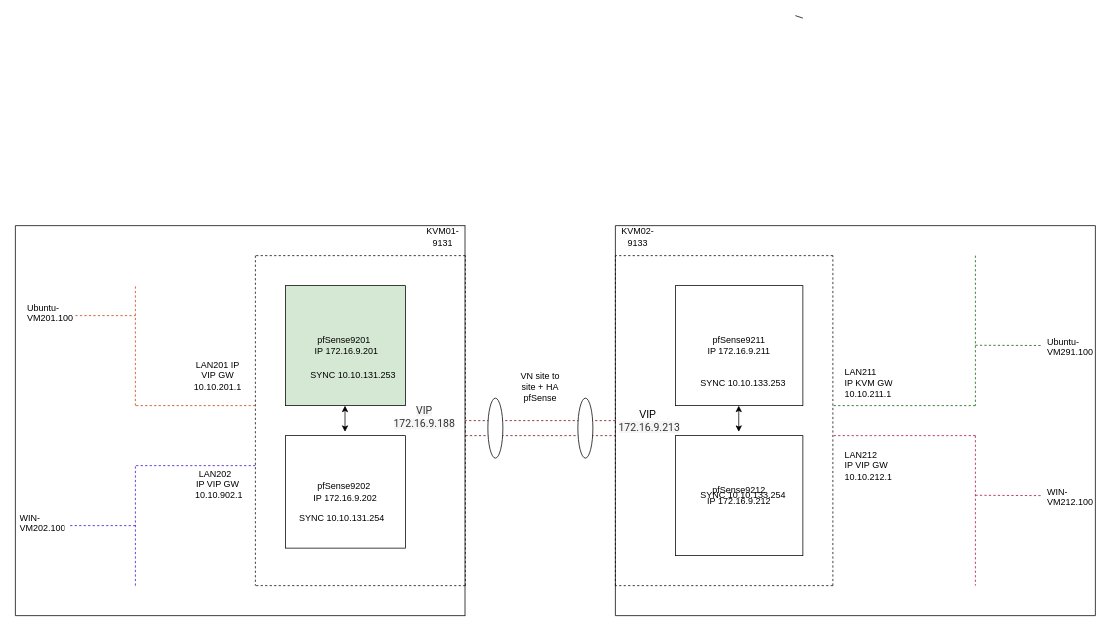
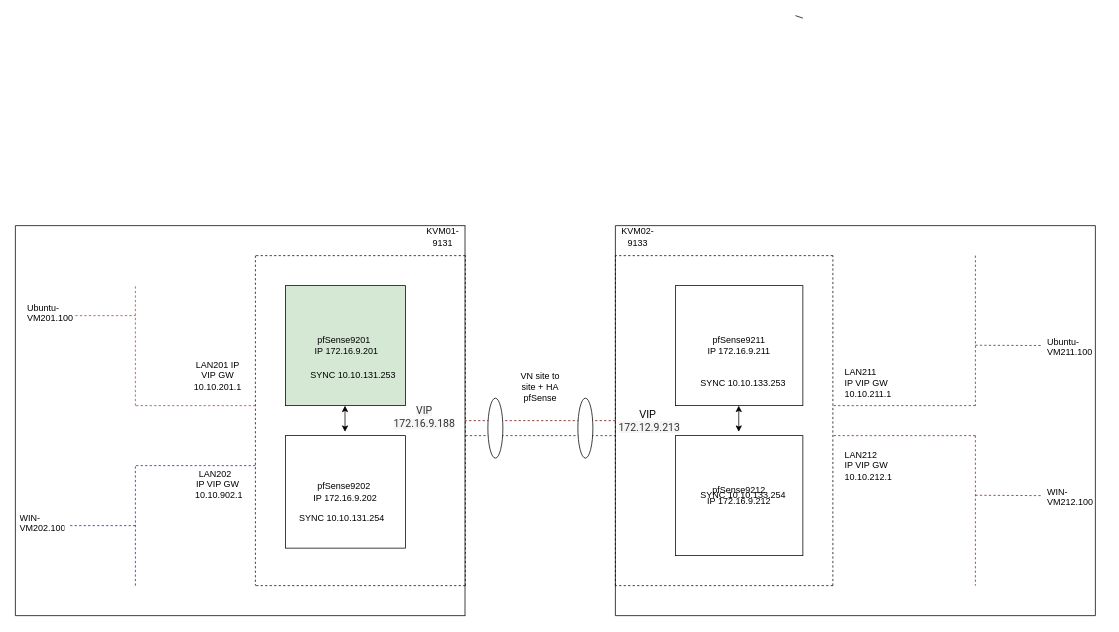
(1074, 345) -> (1074, 345)
(869, 383) -> (869, 383)
(650, 420) -> (650, 420)
